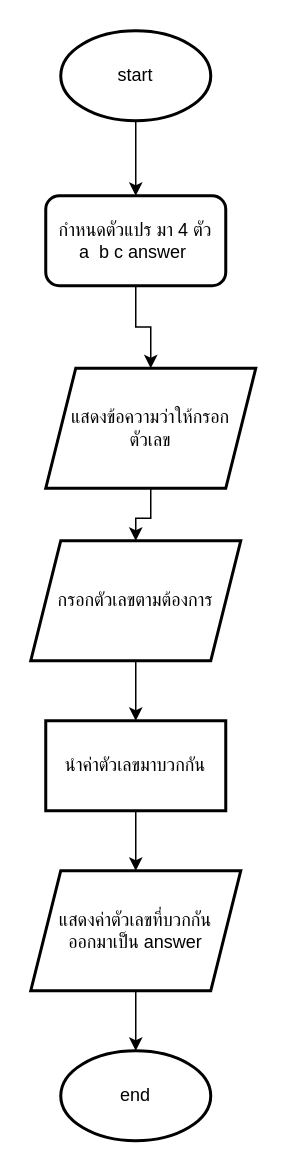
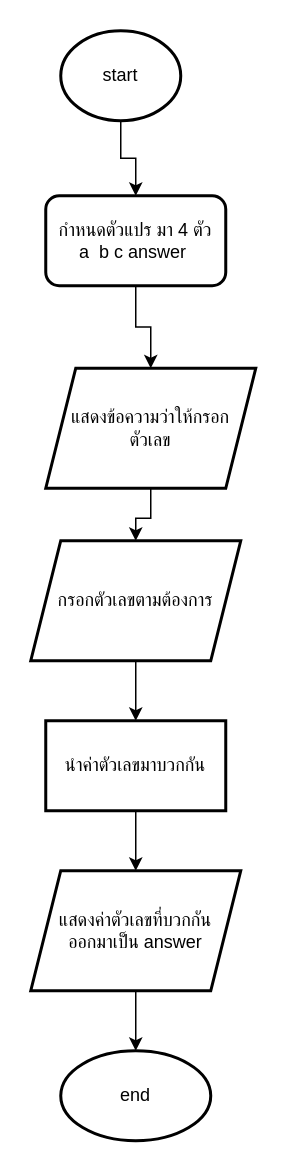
(136, 76) -> (121, 76)
